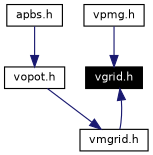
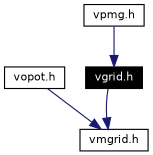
(35, 15) -> none
(122, 115) -> (107, 103)
